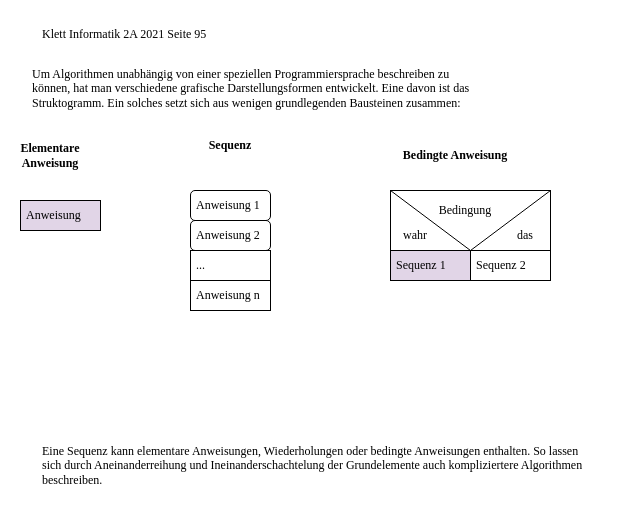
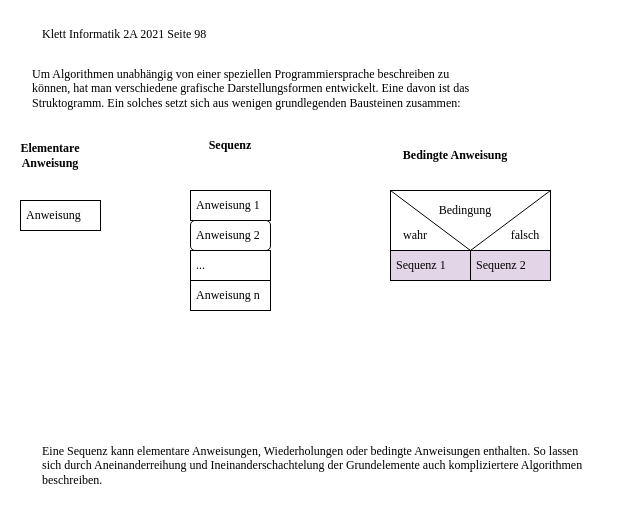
(137, 42) -> (137, 42)
(231, 206) -> (231, 206)
(61, 216) -> (61, 216)
(526, 236) -> (526, 236)
(511, 266) -> (511, 266)
